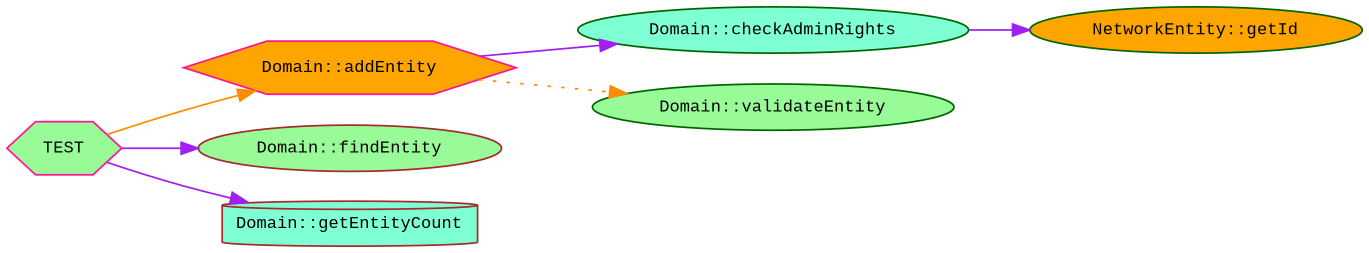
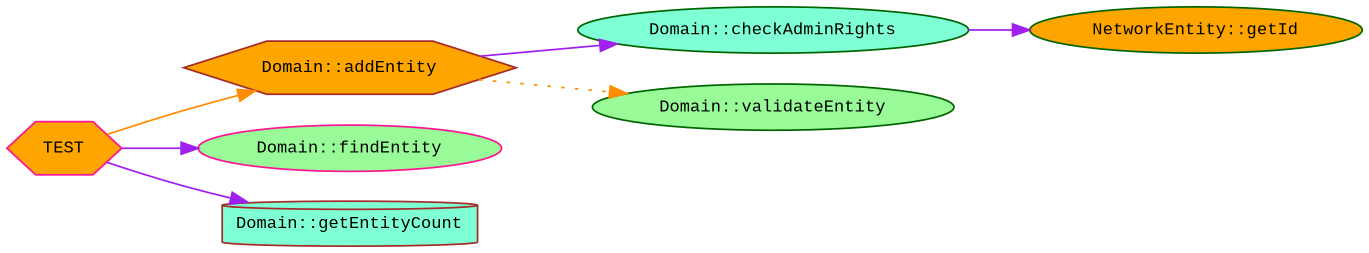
(350, 68) -> (350, 68)
(64, 148) -> (64, 148)
(350, 148) -> (350, 148)
